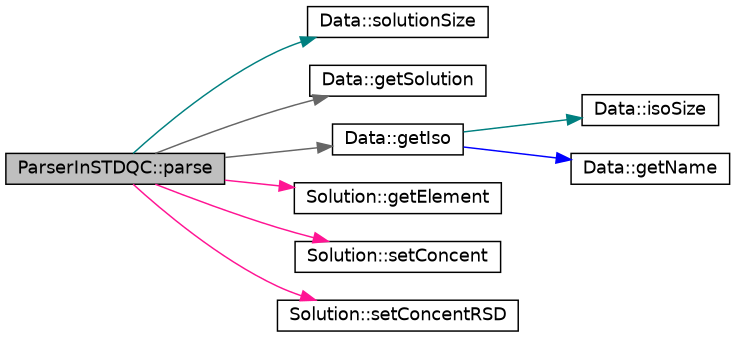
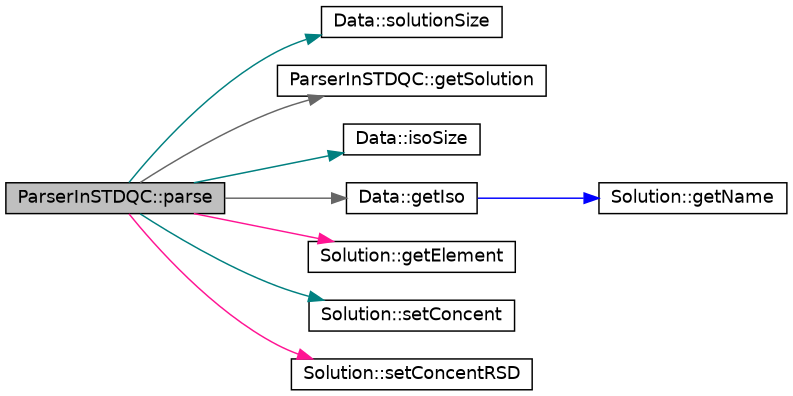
(398, 81) -> (412, 81)
(515, 126) -> (261, 169)
(650, 169) -> (693, 198)
(234, 213) -> (222, 261)
